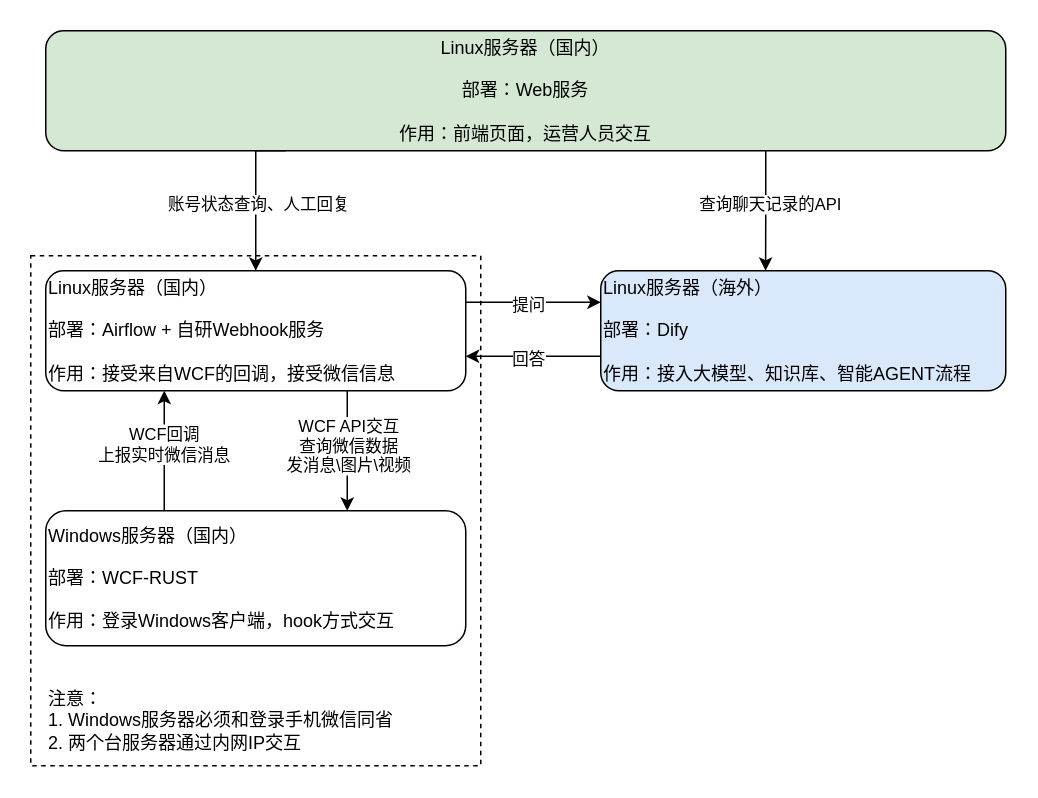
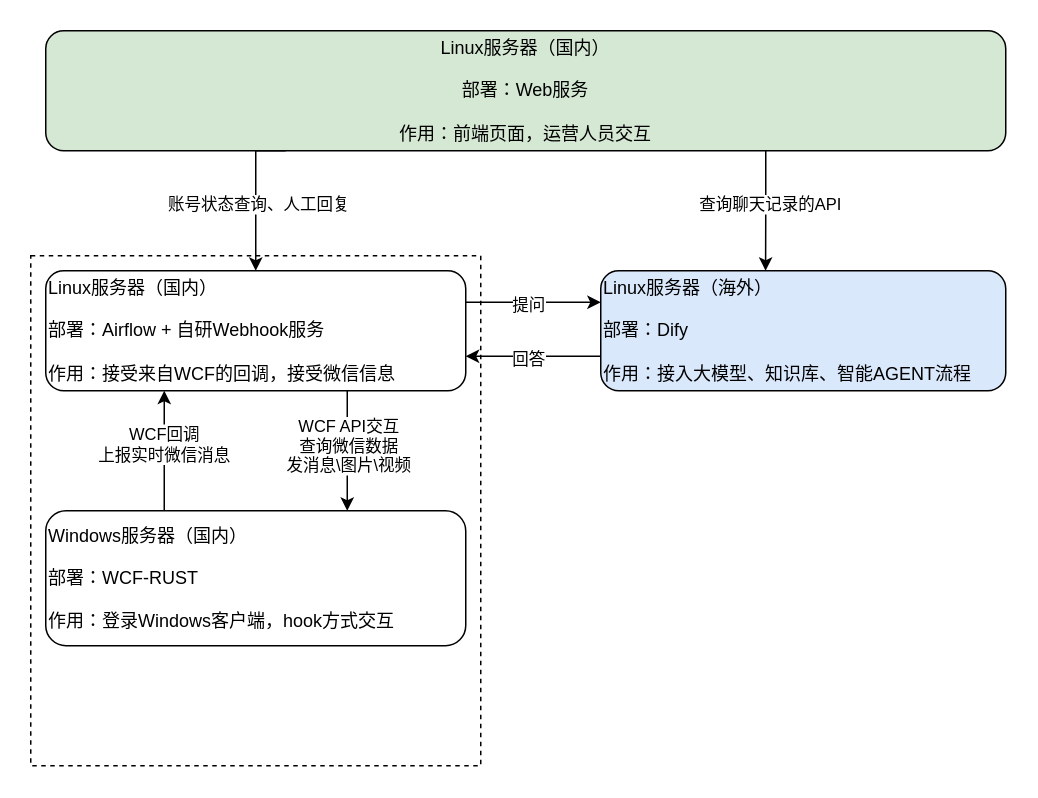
(233, 721) -> none
